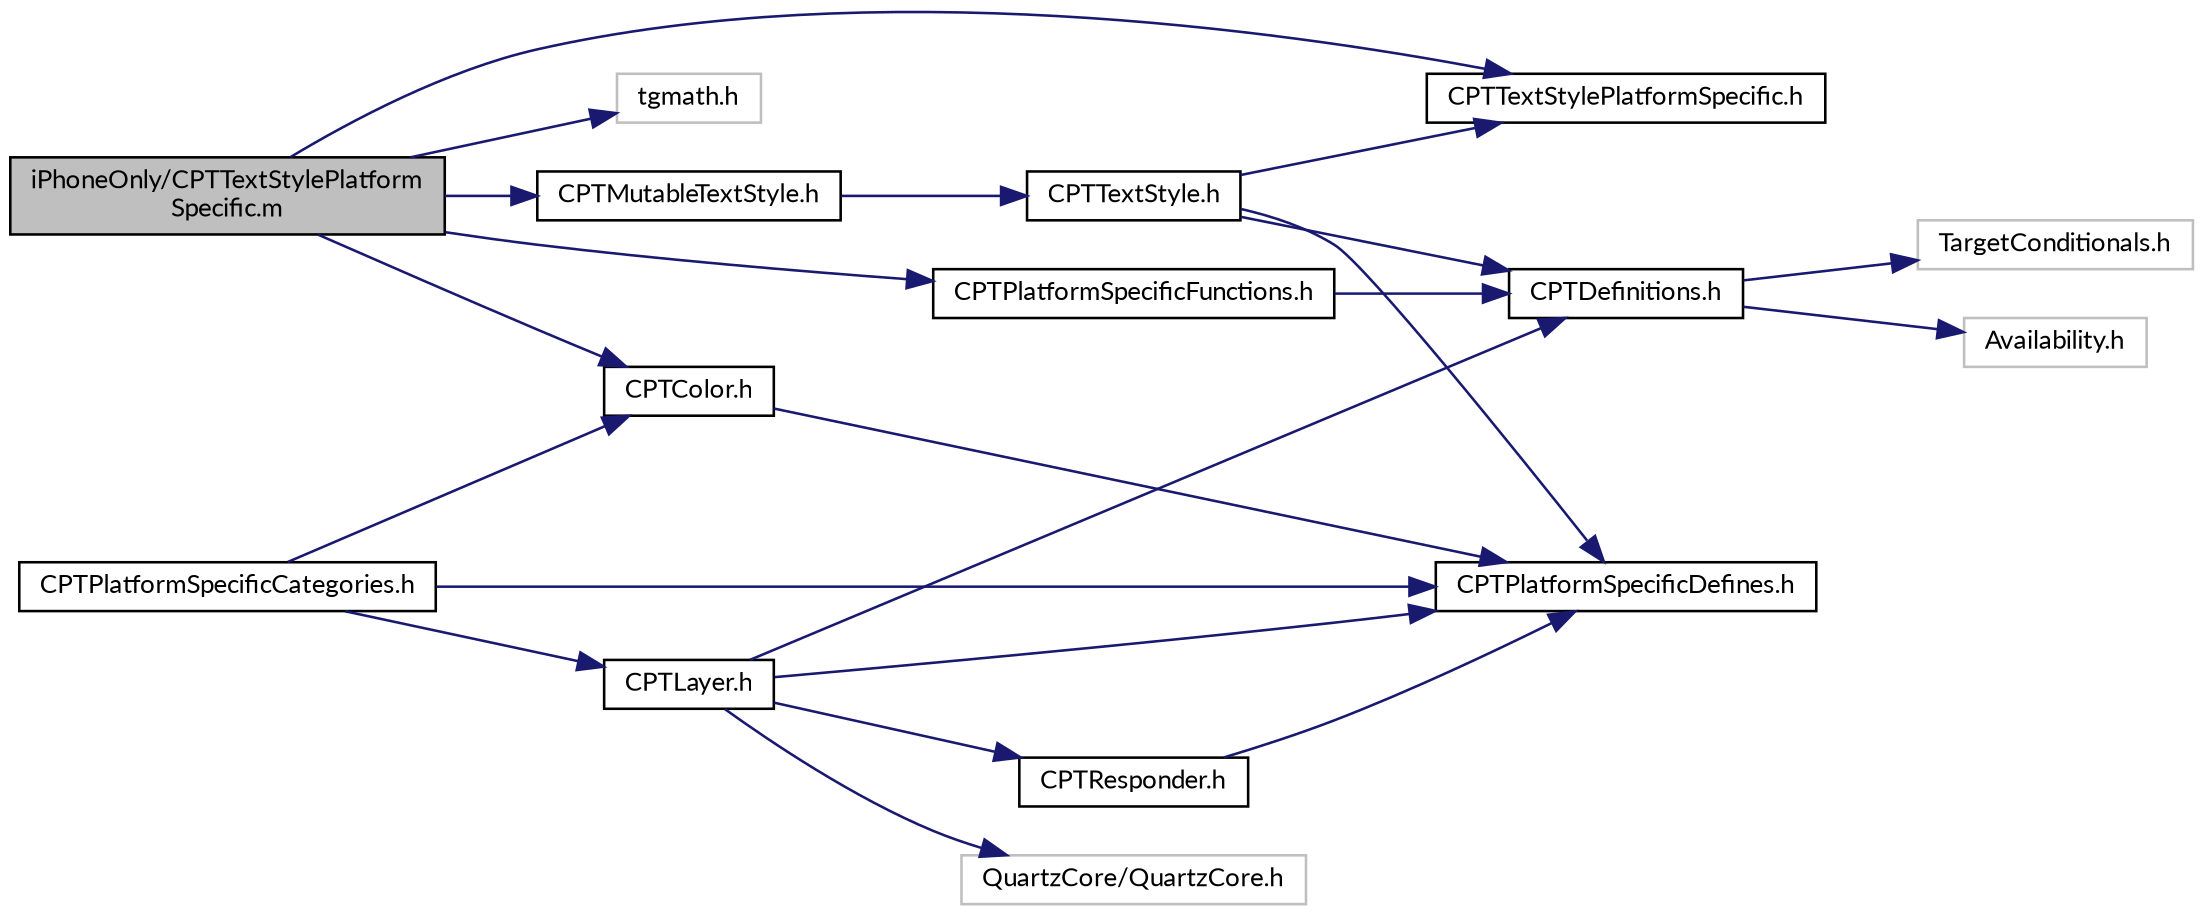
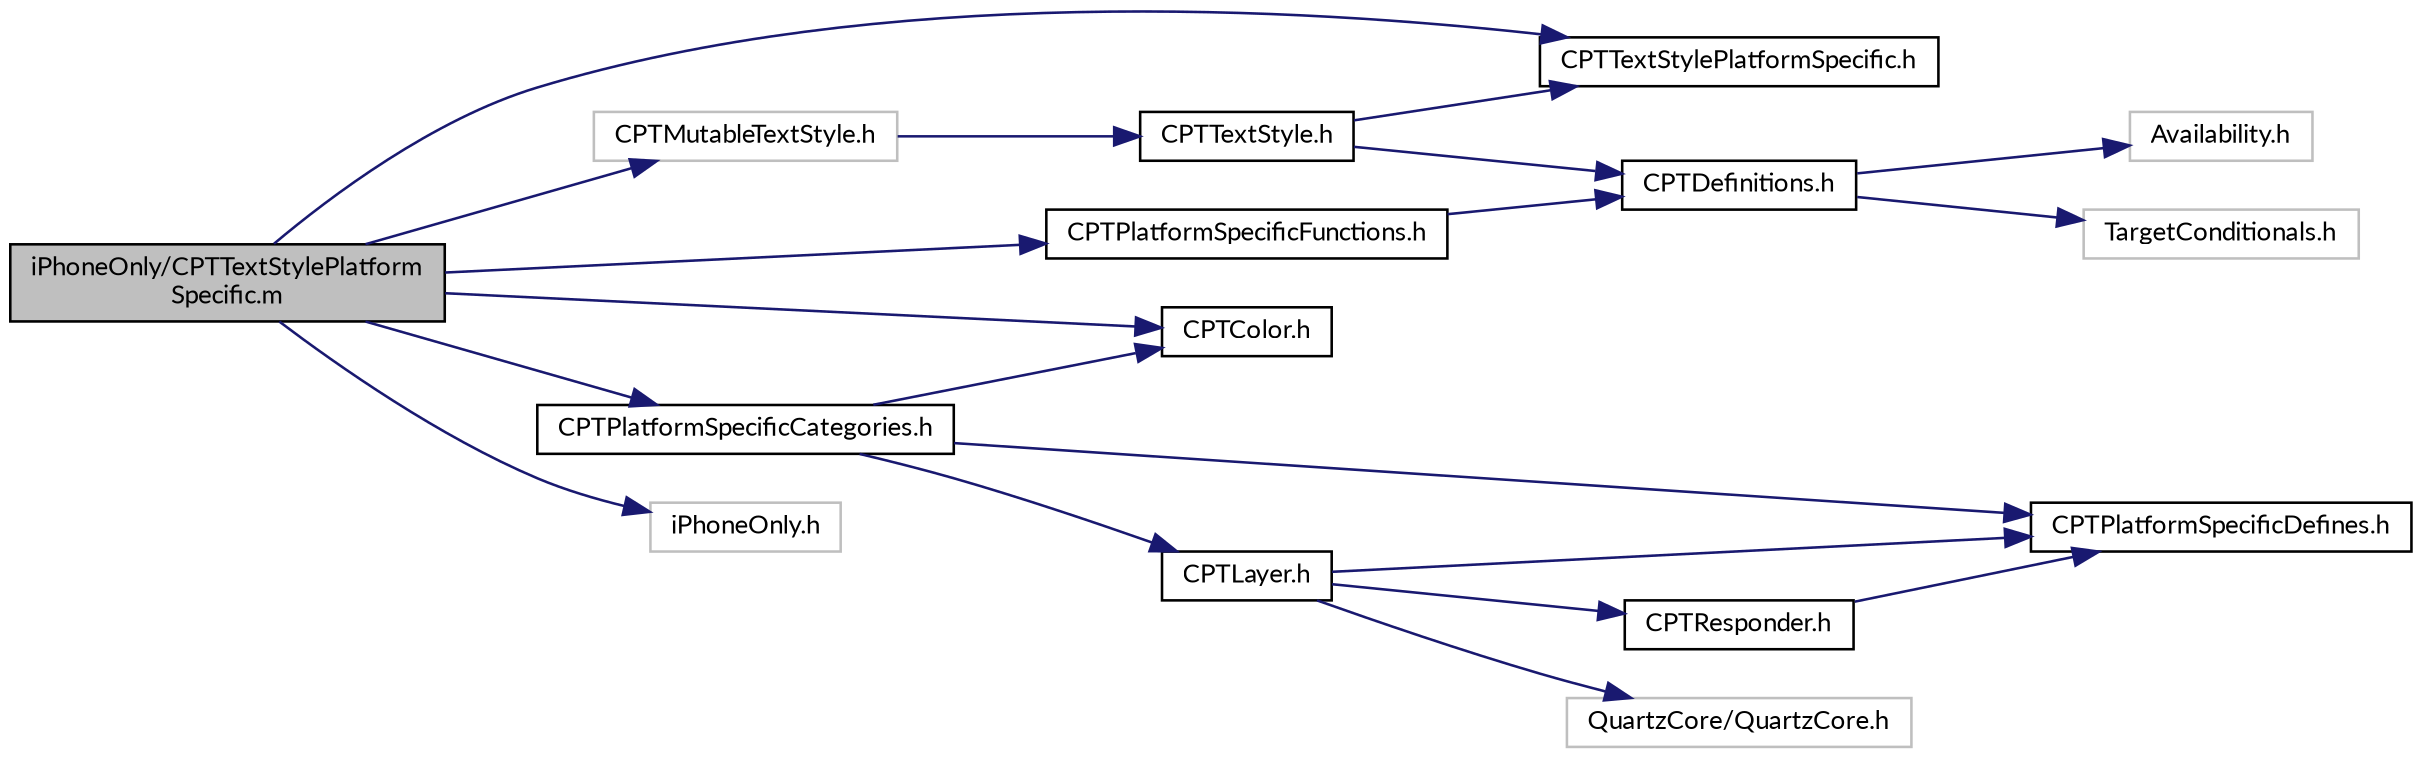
(689, 98) -> (746, 527)
(689, 196) -> (746, 136)
(1432, 350) -> none
none -> (498, 360)
(1128, 483) -> none
(1126, 502) -> none
